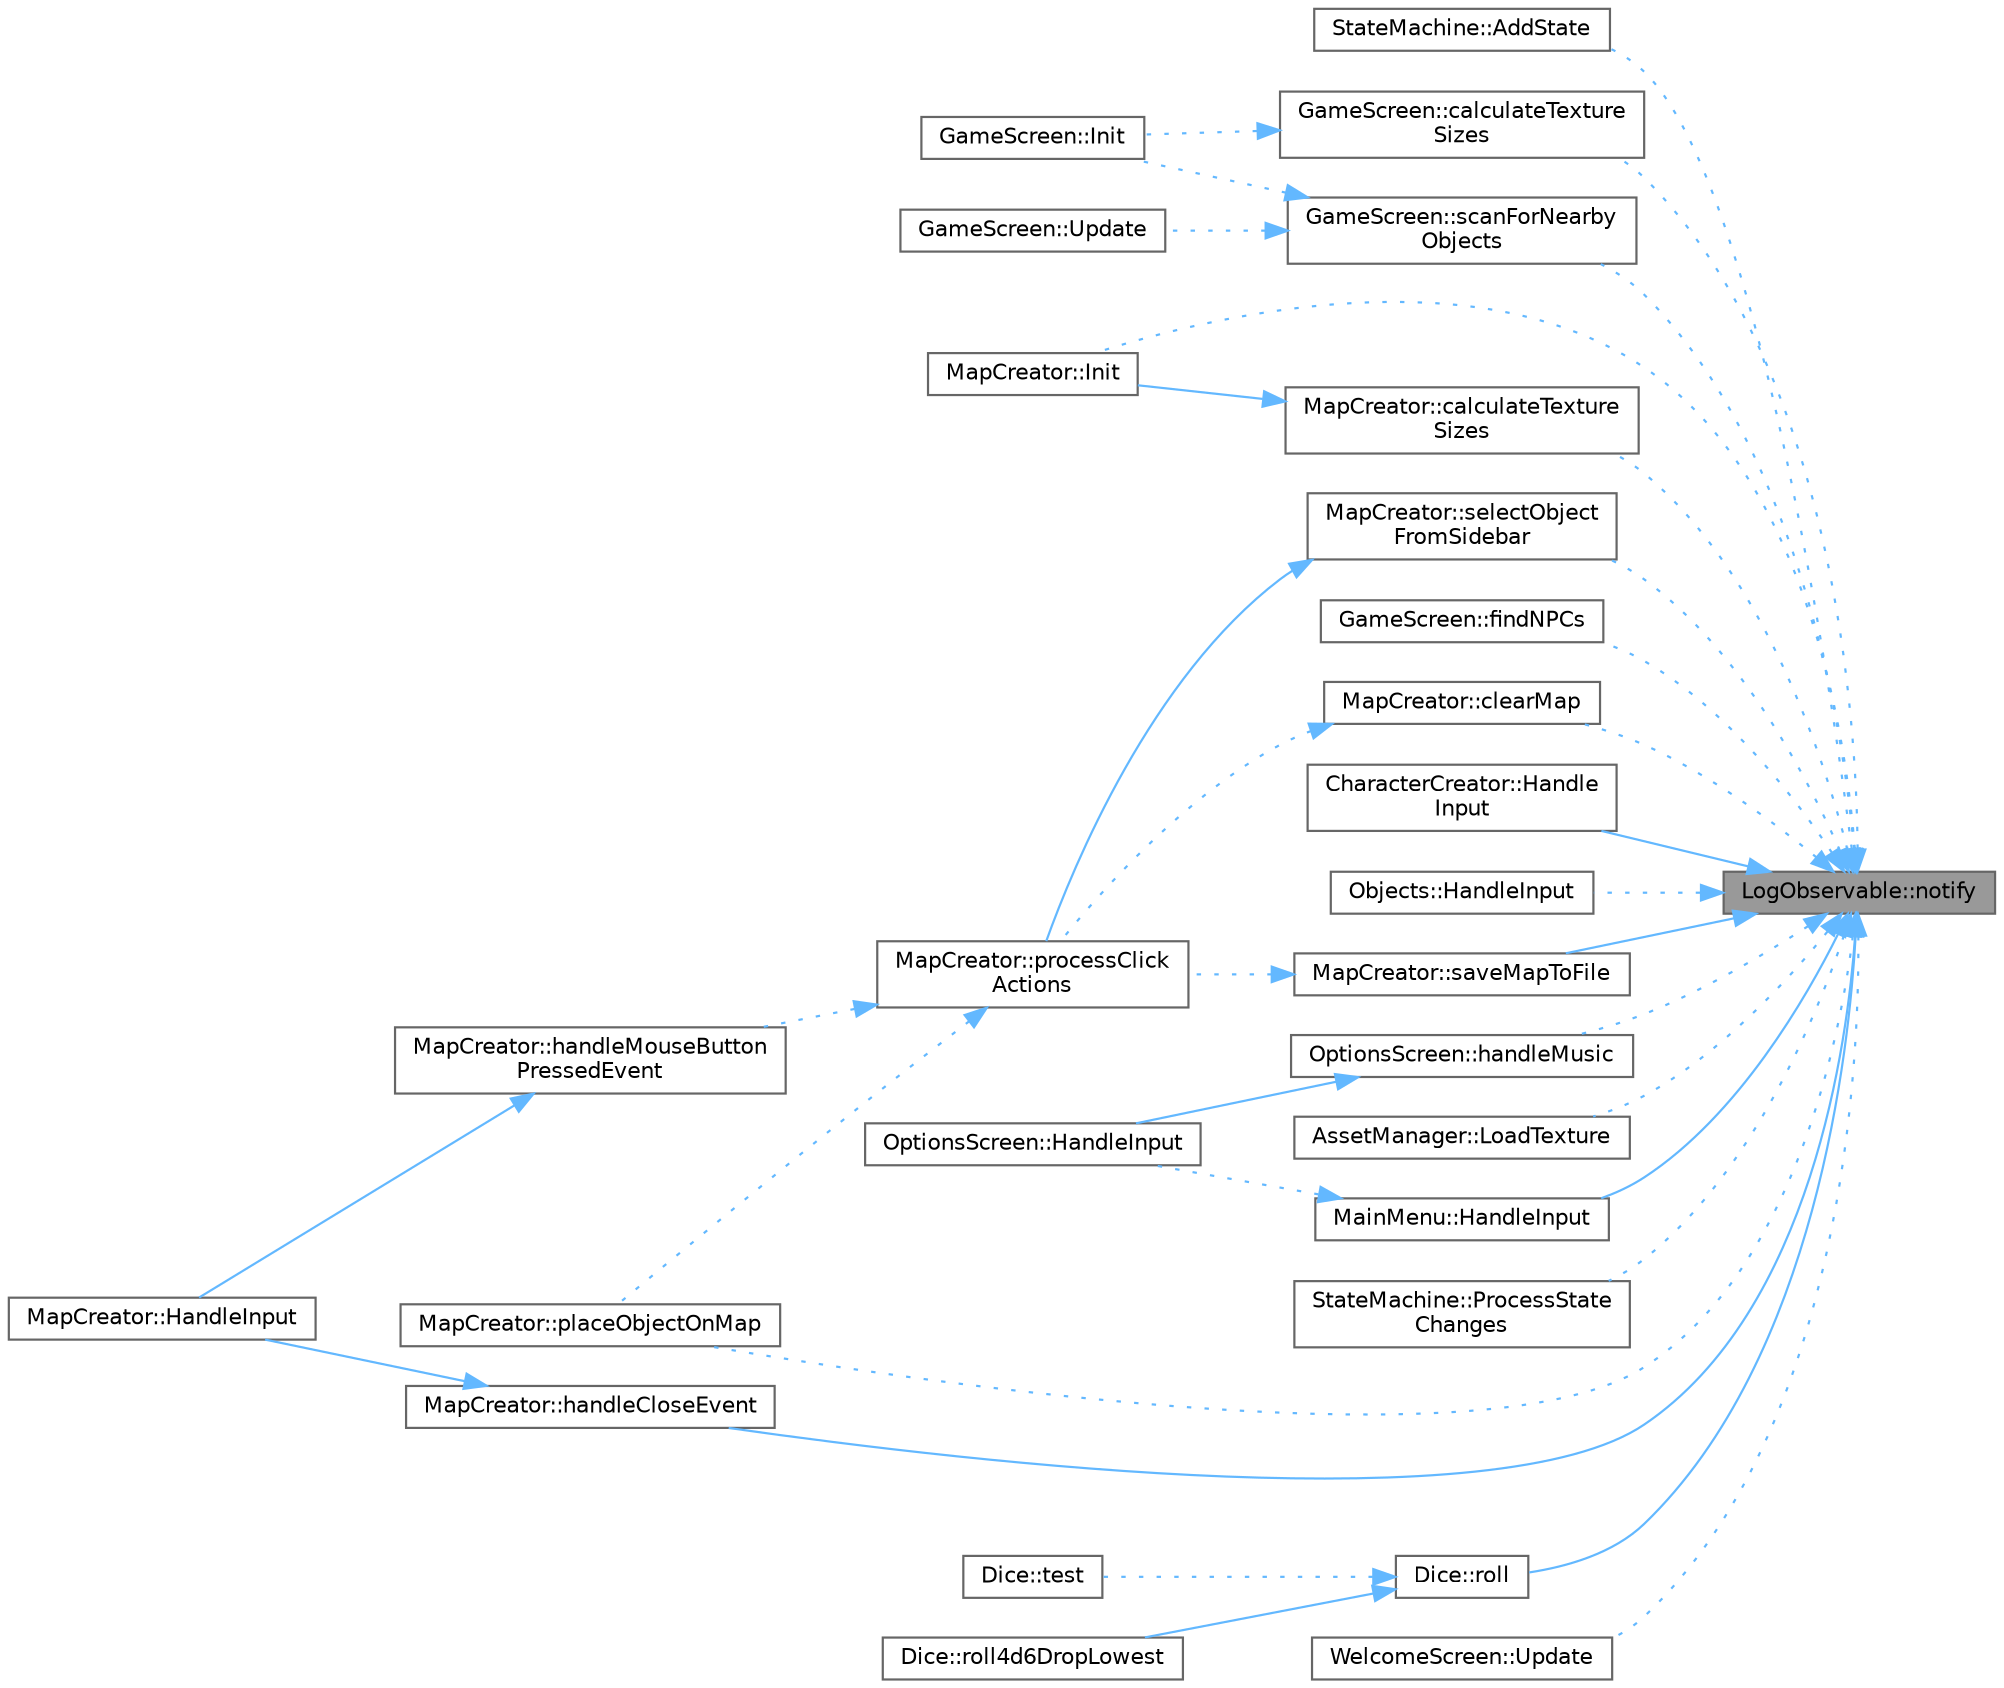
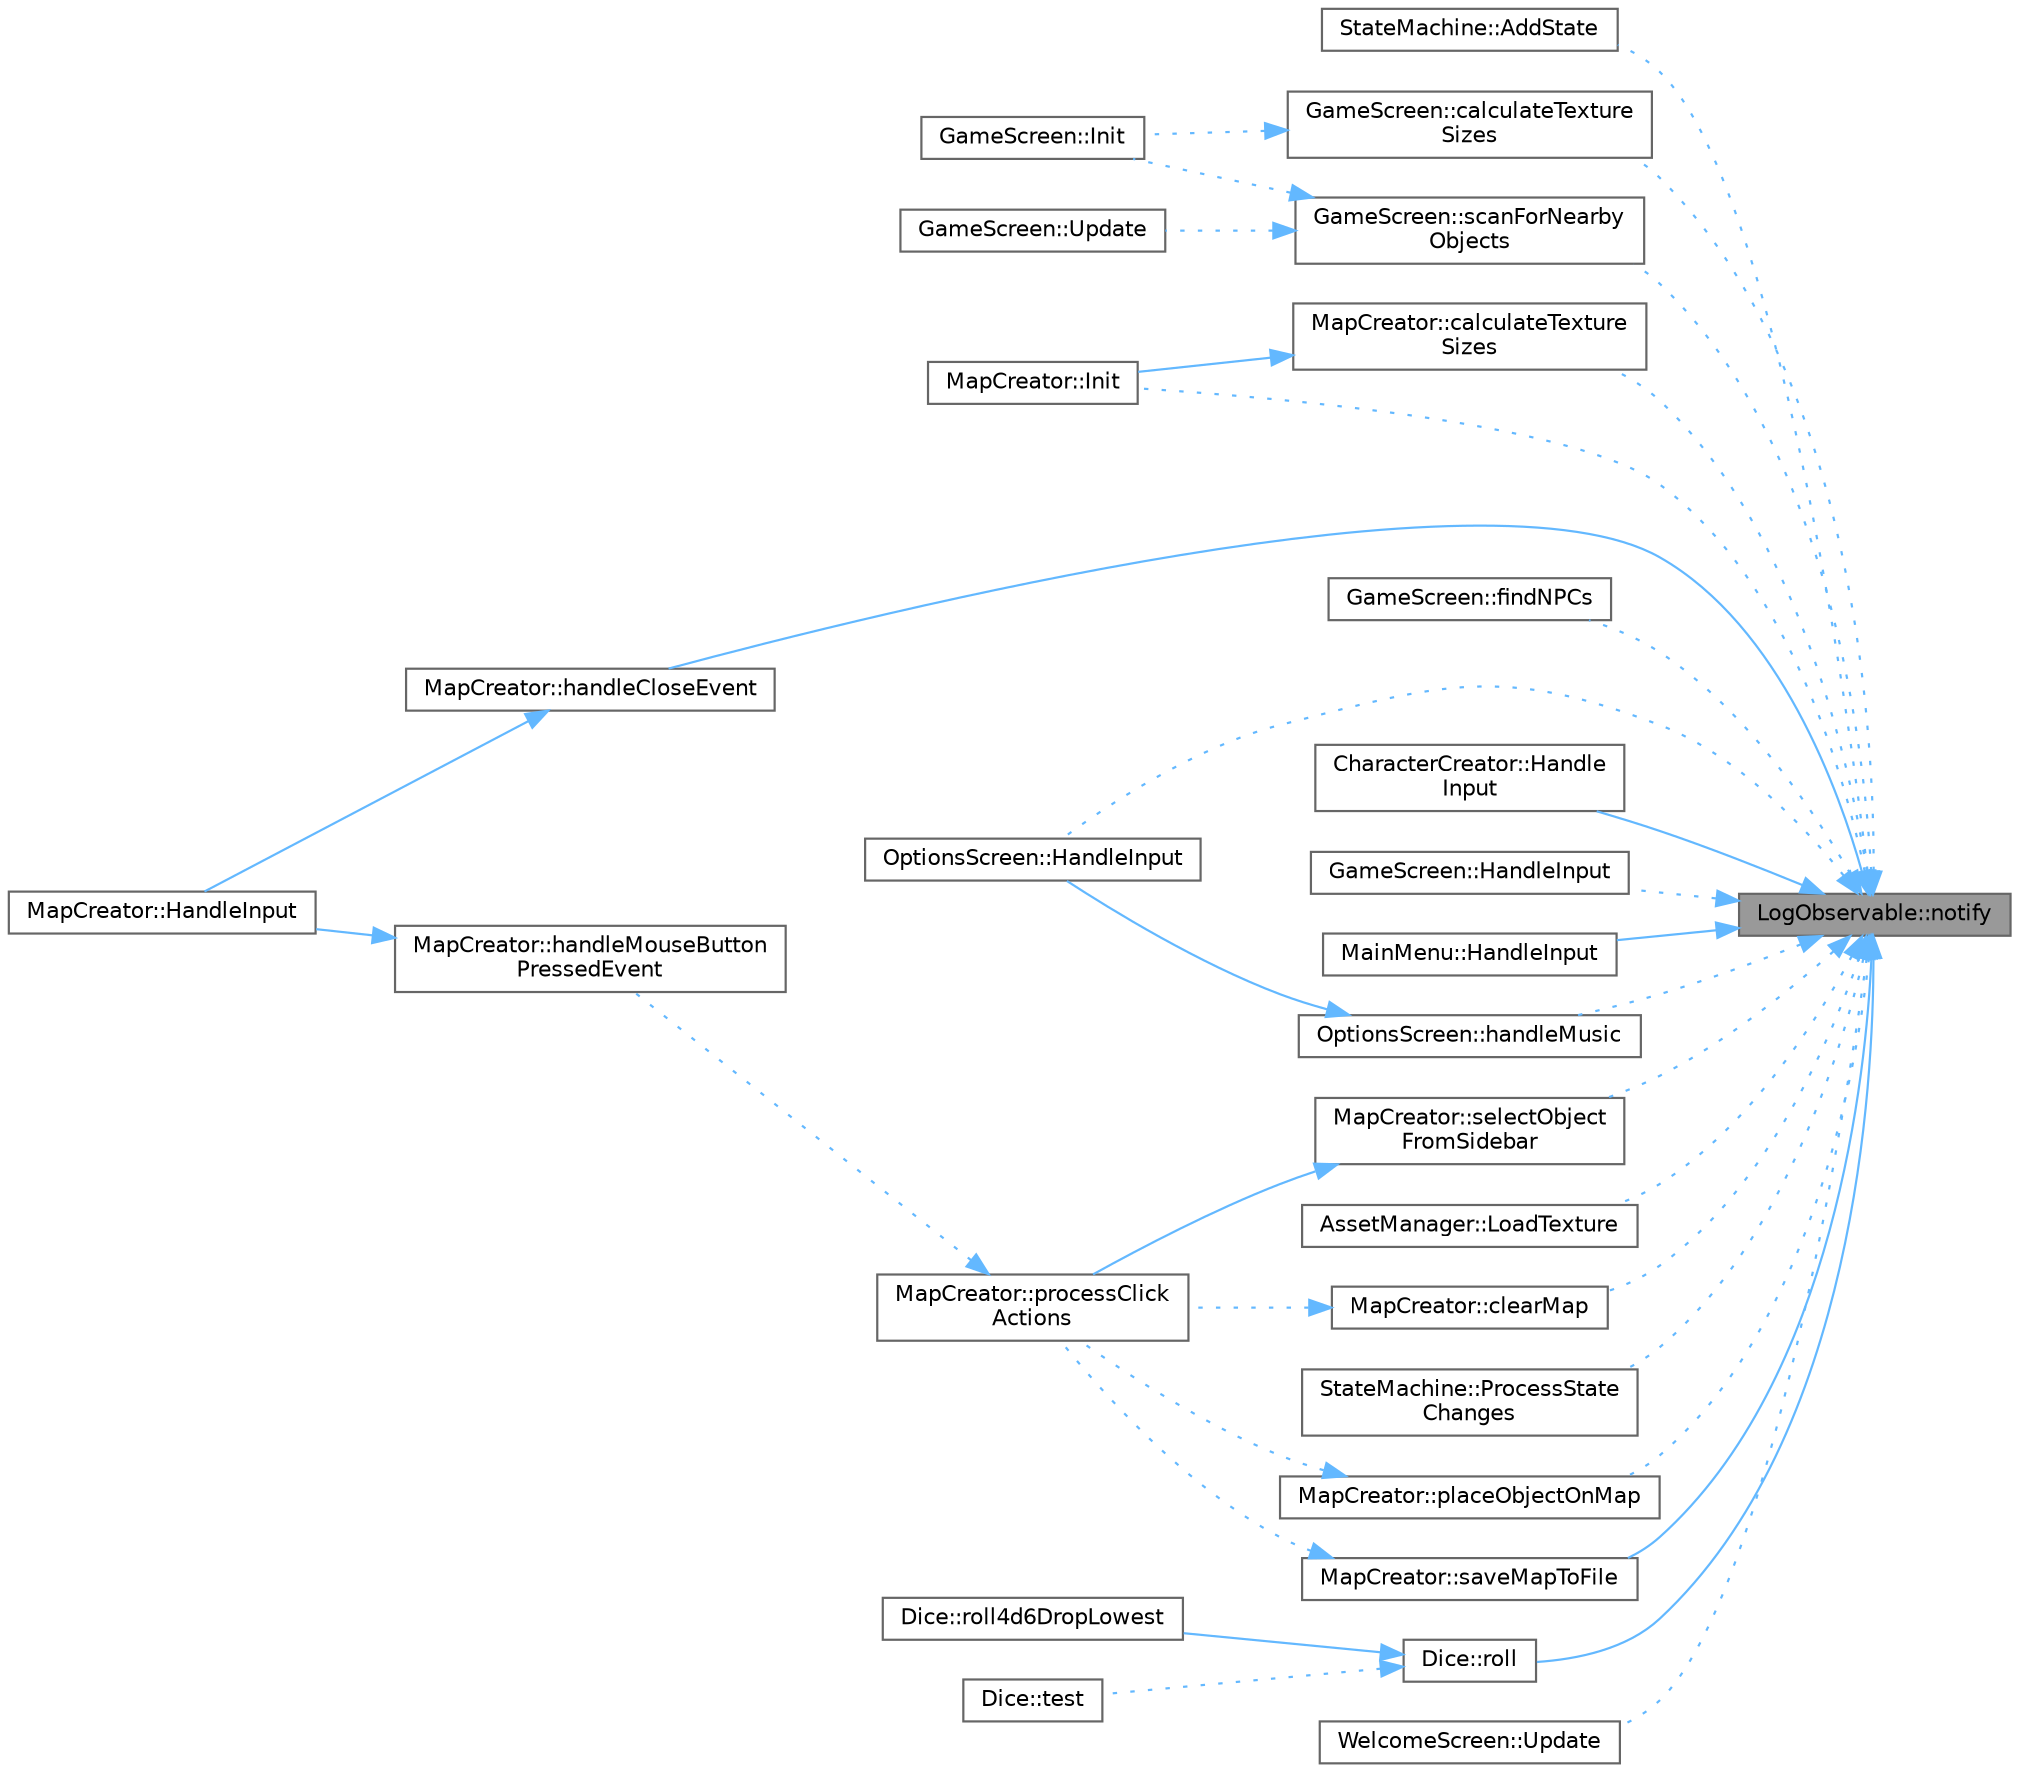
(1462, 893) -> (1470, 873)
(792, 1161) -> (1197, 1415)
(1236, 1180) -> (1467, 687)
